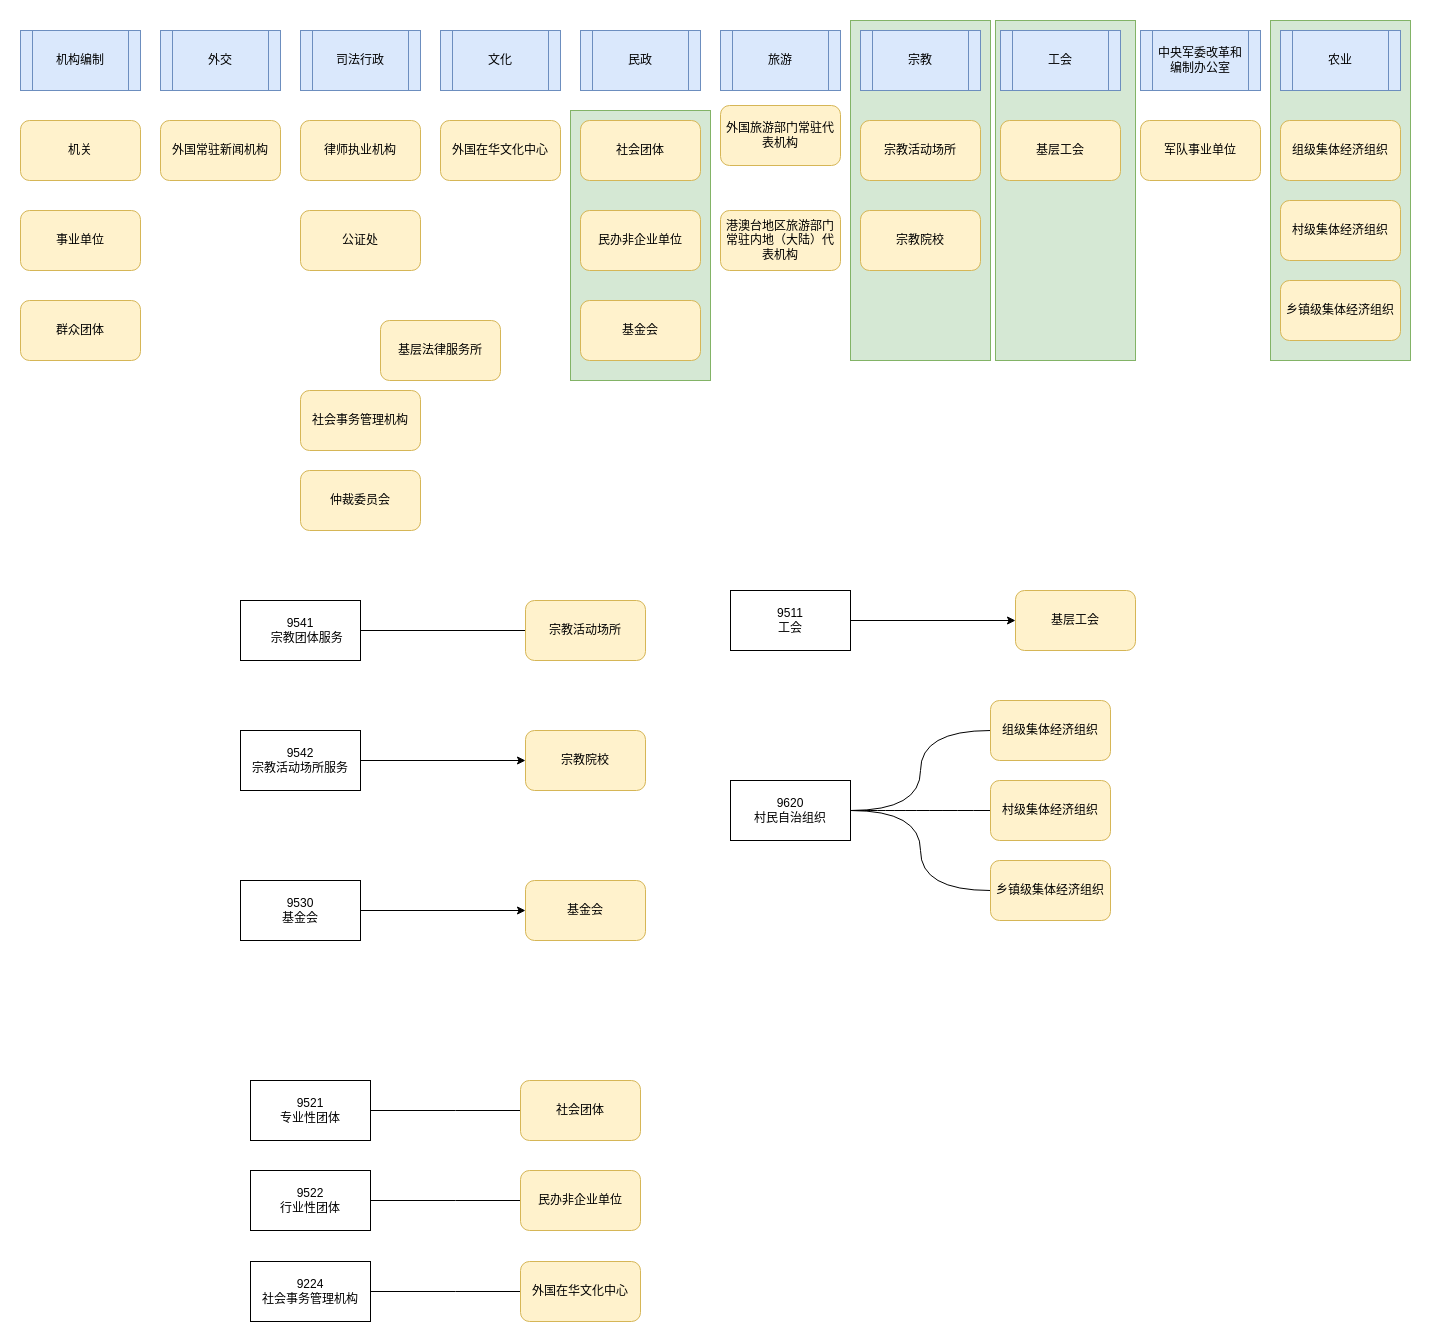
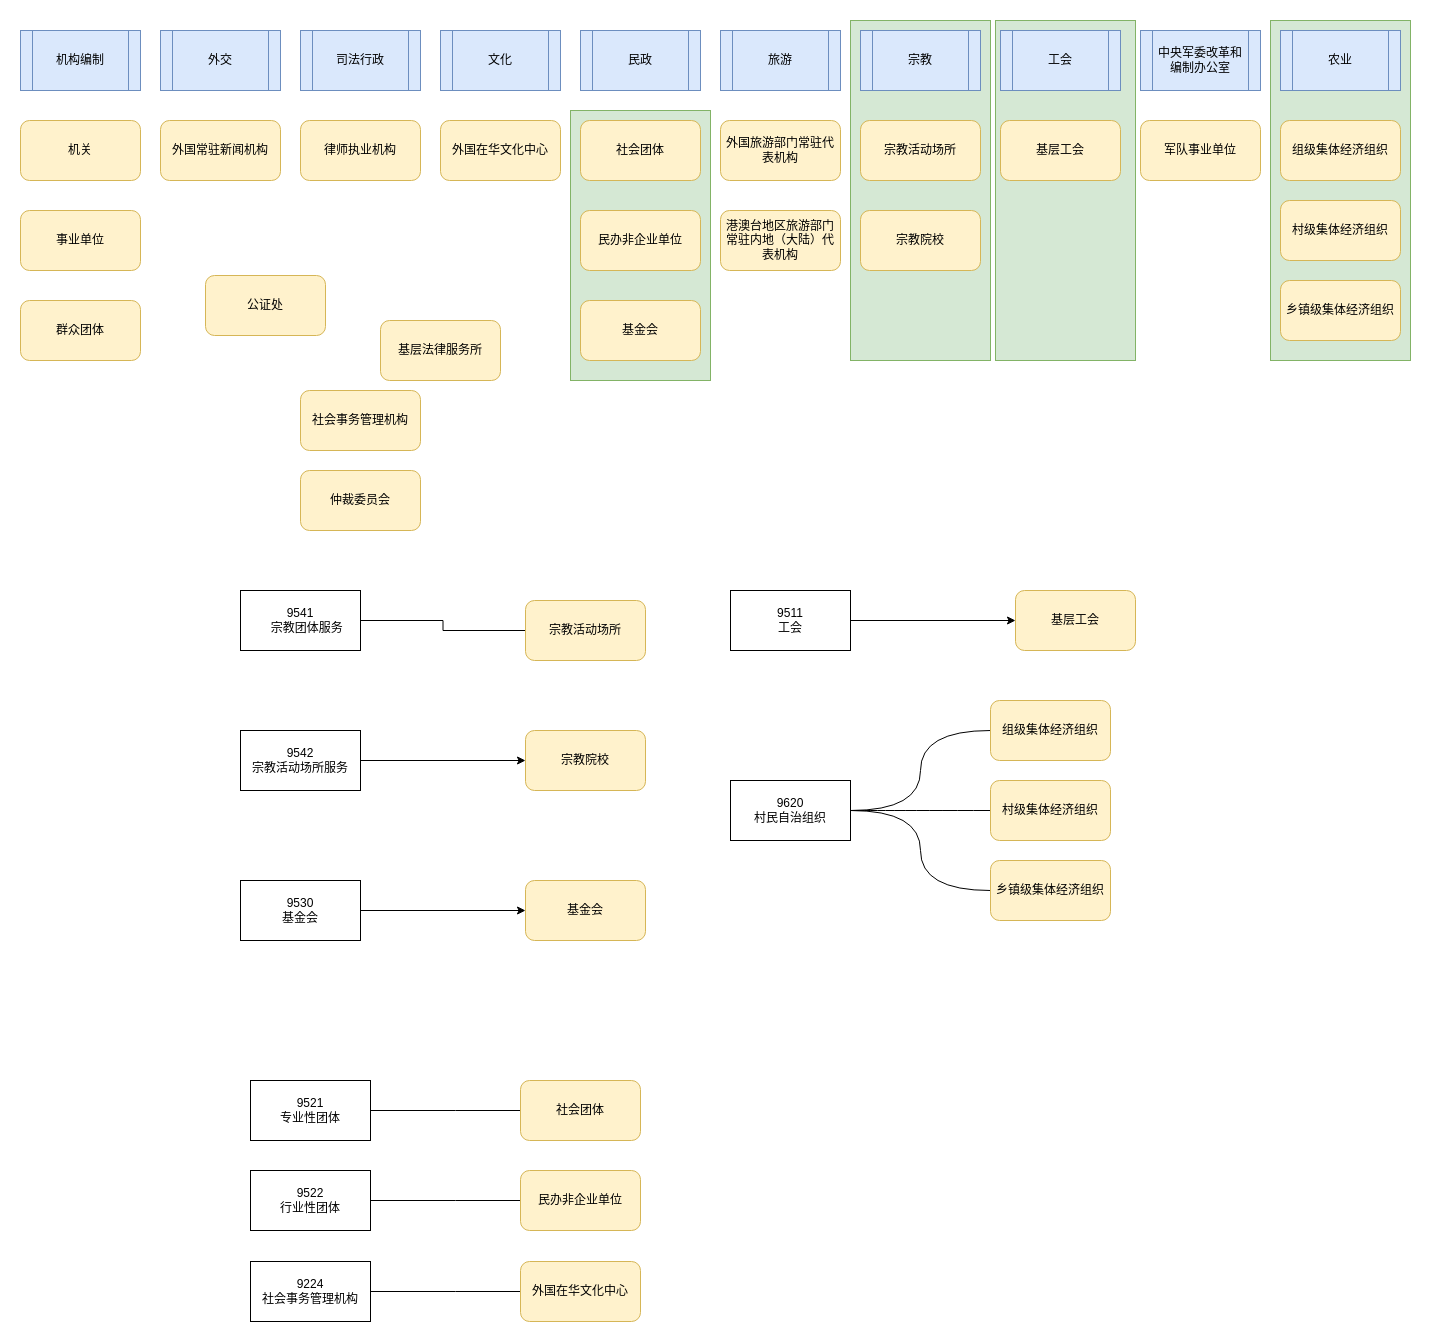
(781, 136) -> (781, 151)
(361, 241) -> (266, 306)
(301, 631) -> (301, 621)
